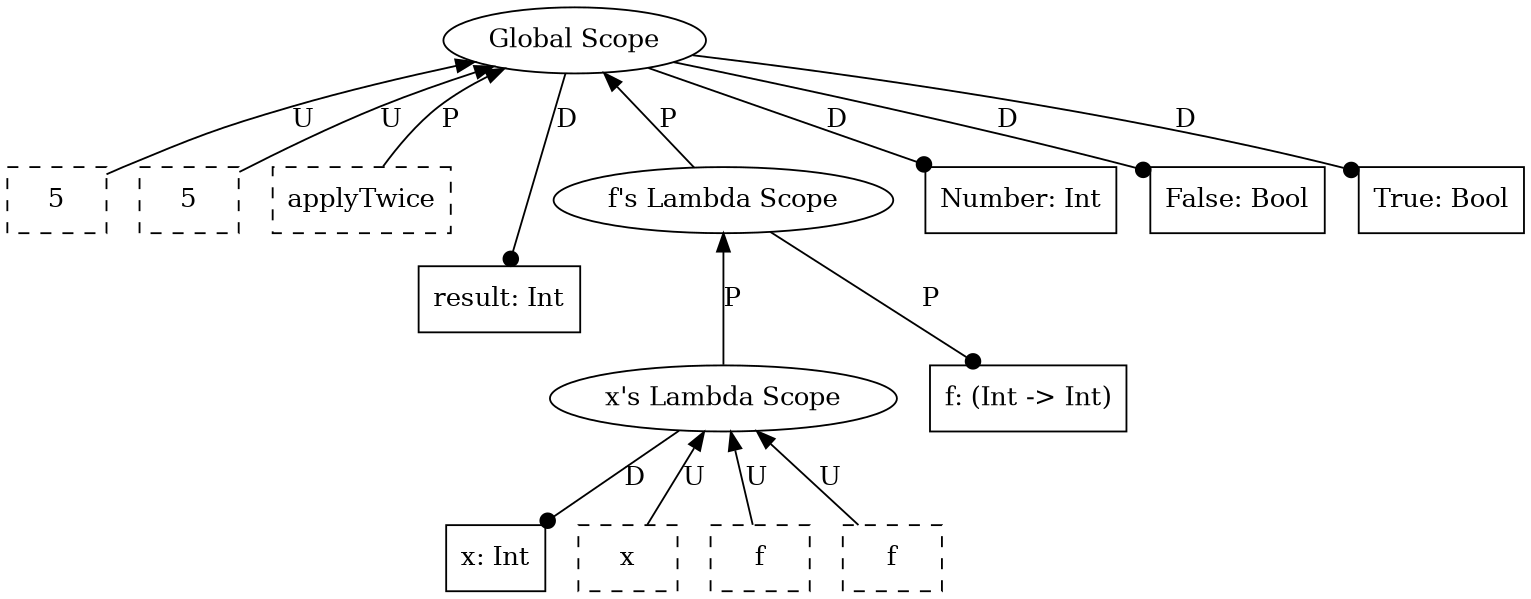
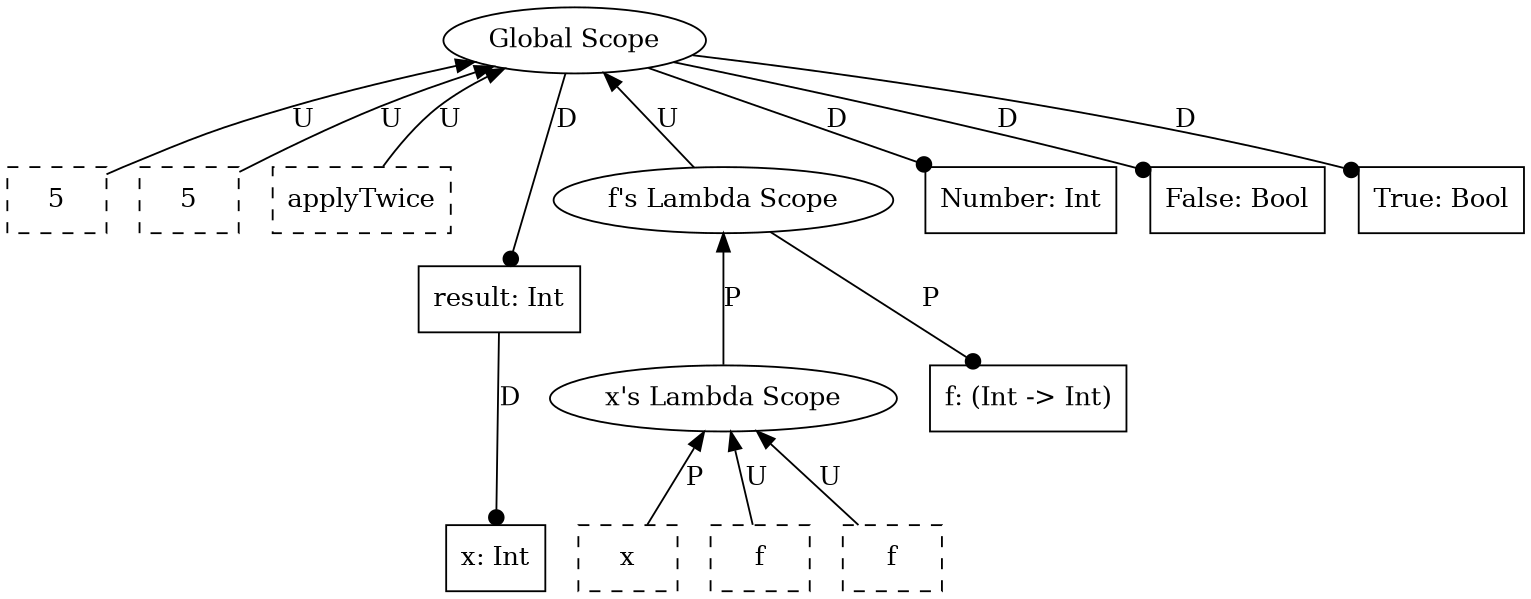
(451, 120) -> (451, 120)
(668, 120) -> (668, 120)
(616, 474) -> (498, 421)
(695, 478) -> (695, 478)
